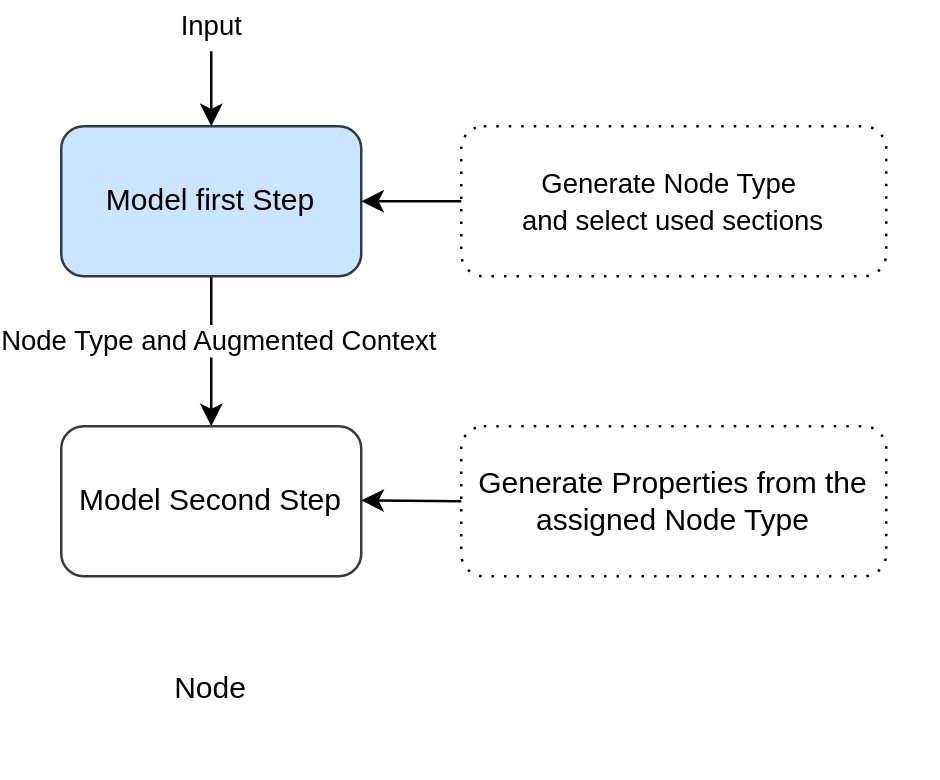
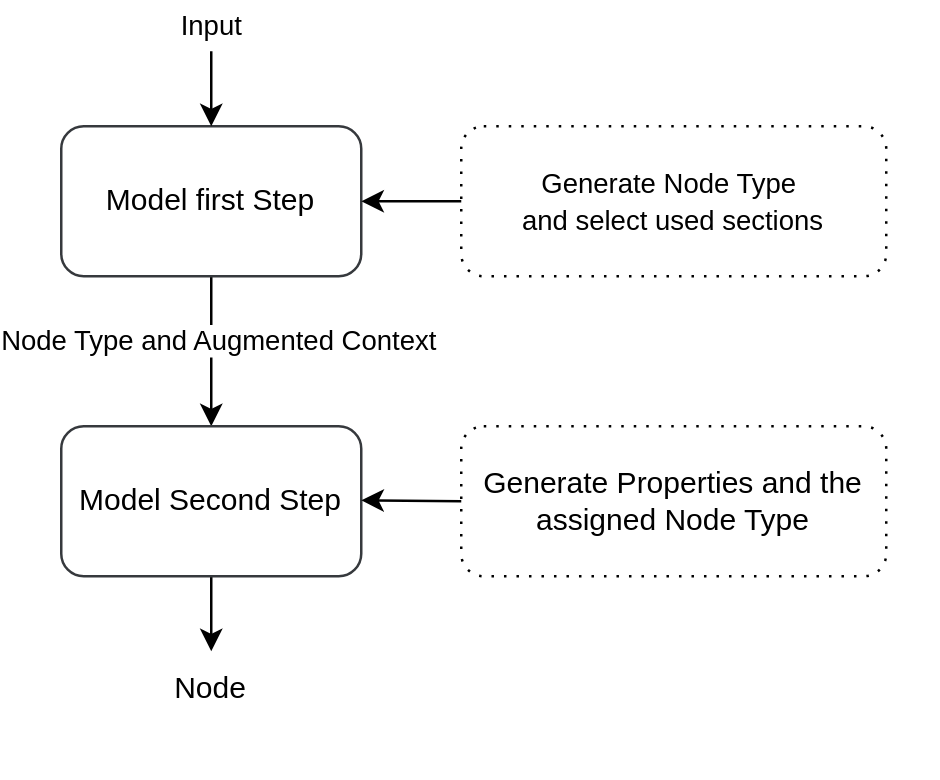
(211, 201) -> (211, 201)
(674, 501) -> (674, 501)
none -> (211, 605)
